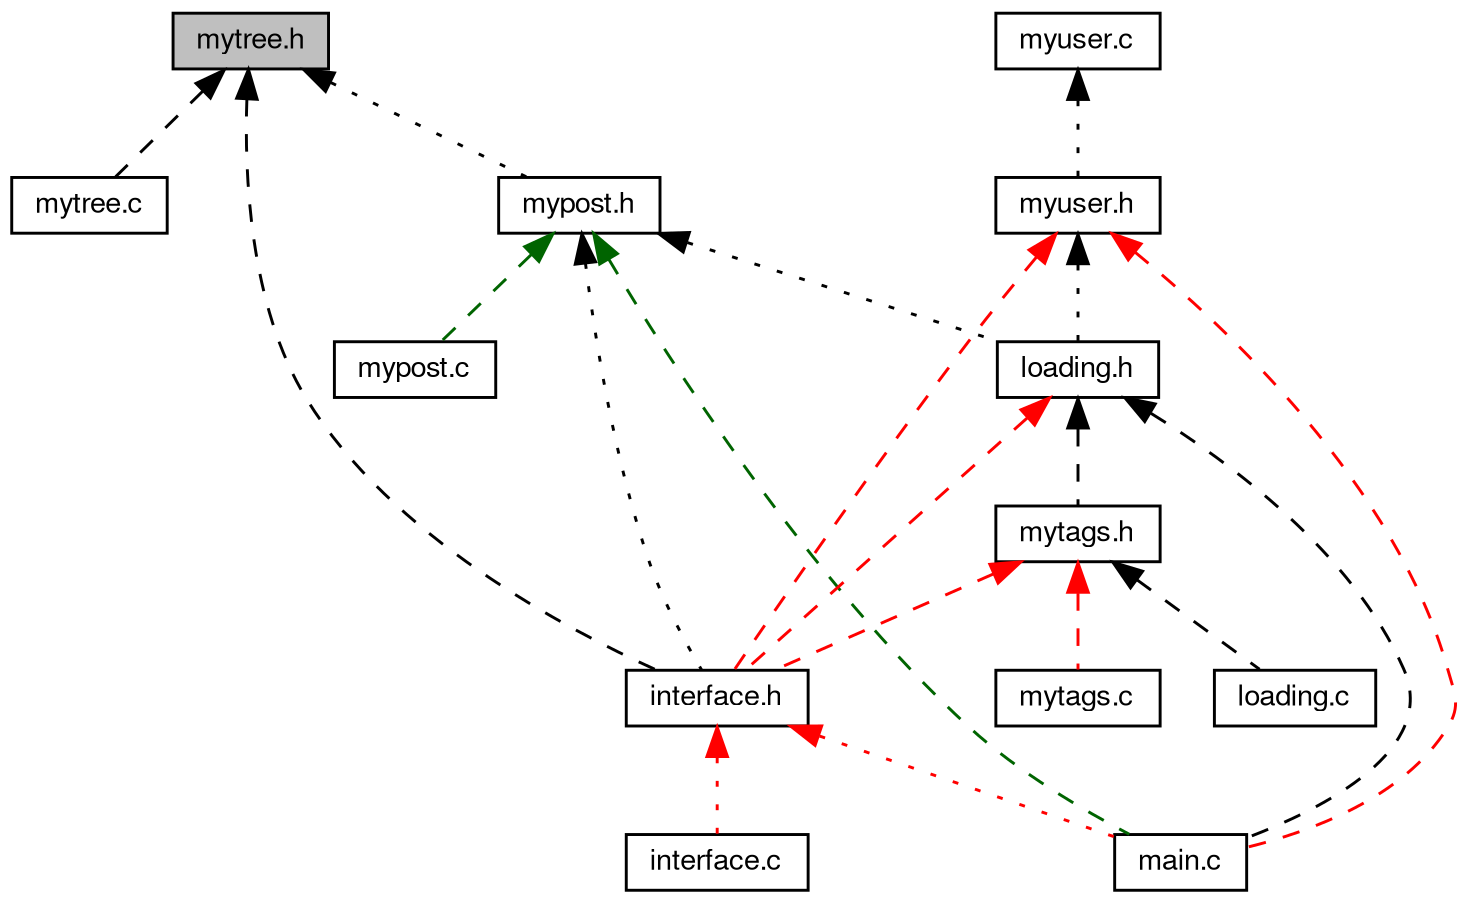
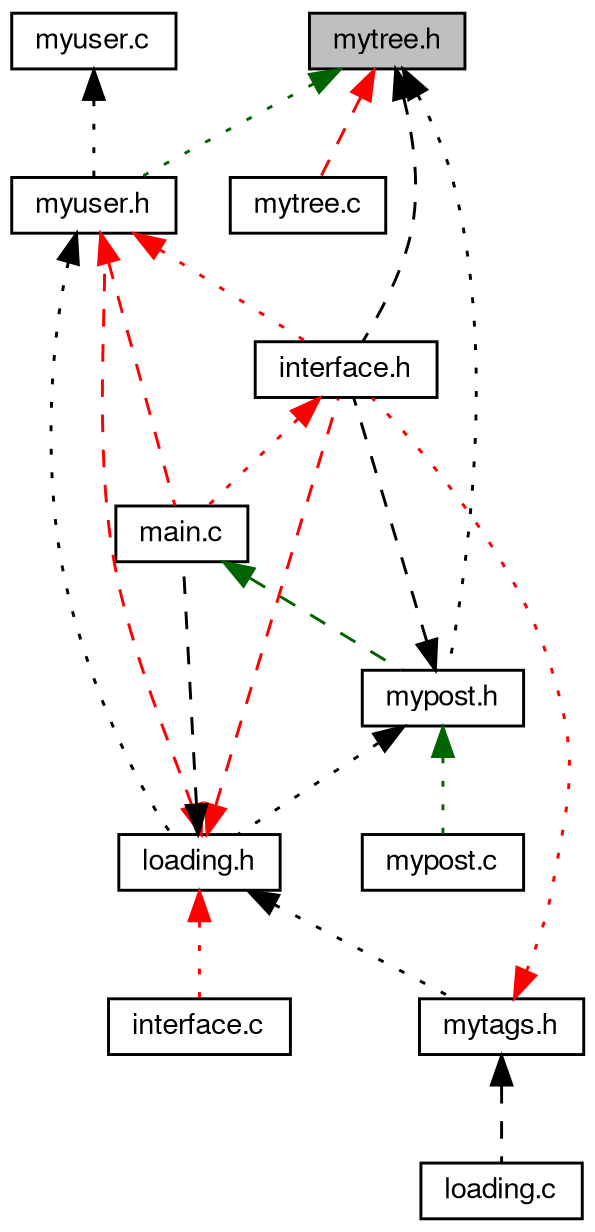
none -> (227, 130)
(159, 134) -> (341, 137)
(487, 298) -> (443, 796)
(881, 460) -> (233, 295)
(1078, 467) -> (364, 952)
(623, 473) -> (390, 520)
none -> (109, 526)
(858, 611) -> (326, 624)
(895, 617) -> (548, 661)
(1078, 698) -> none
(717, 796) -> (199, 960)
